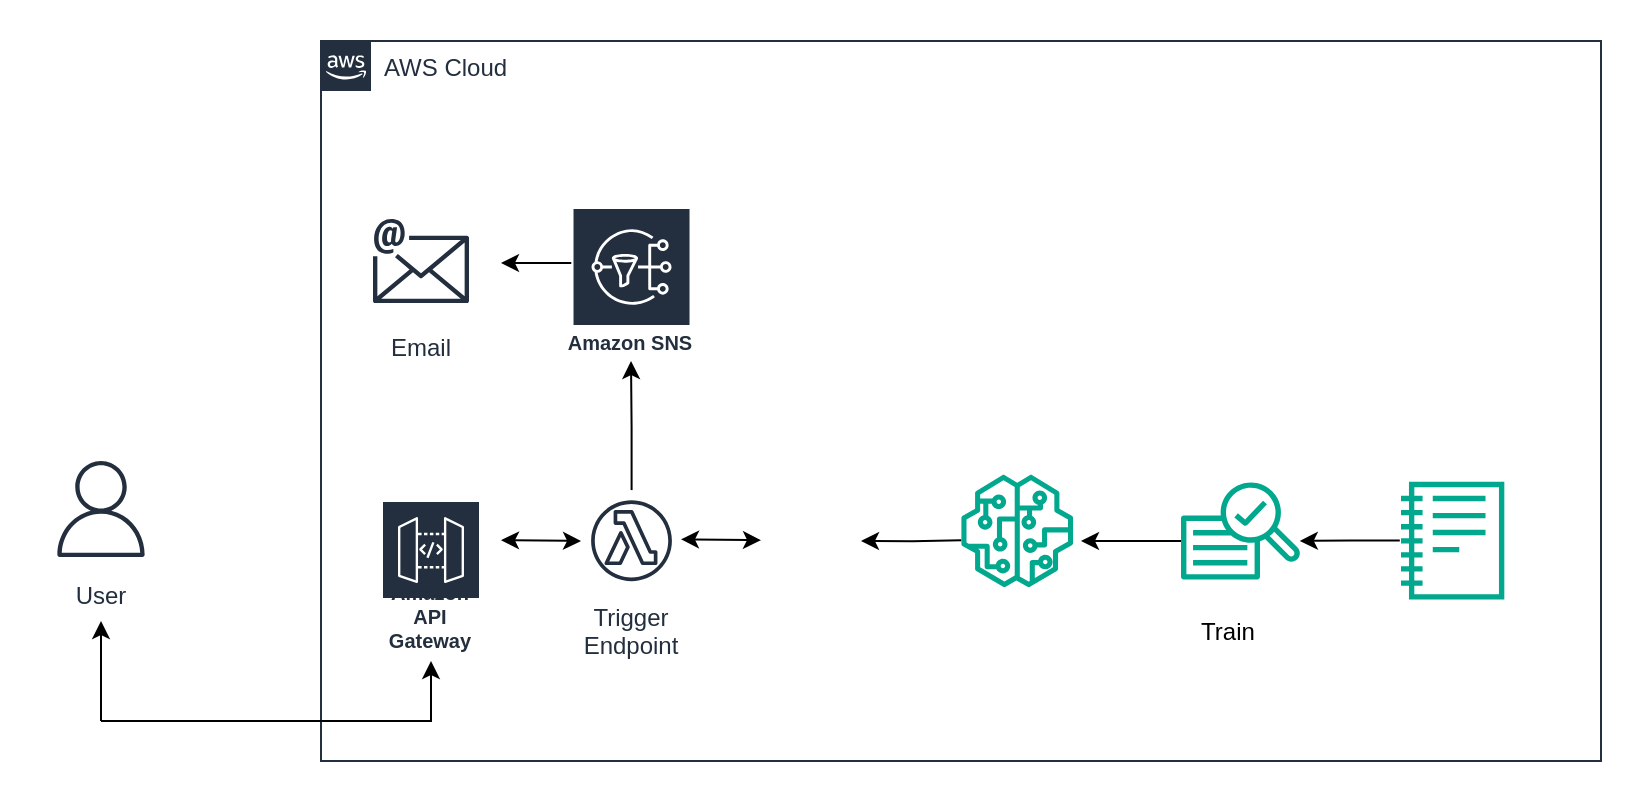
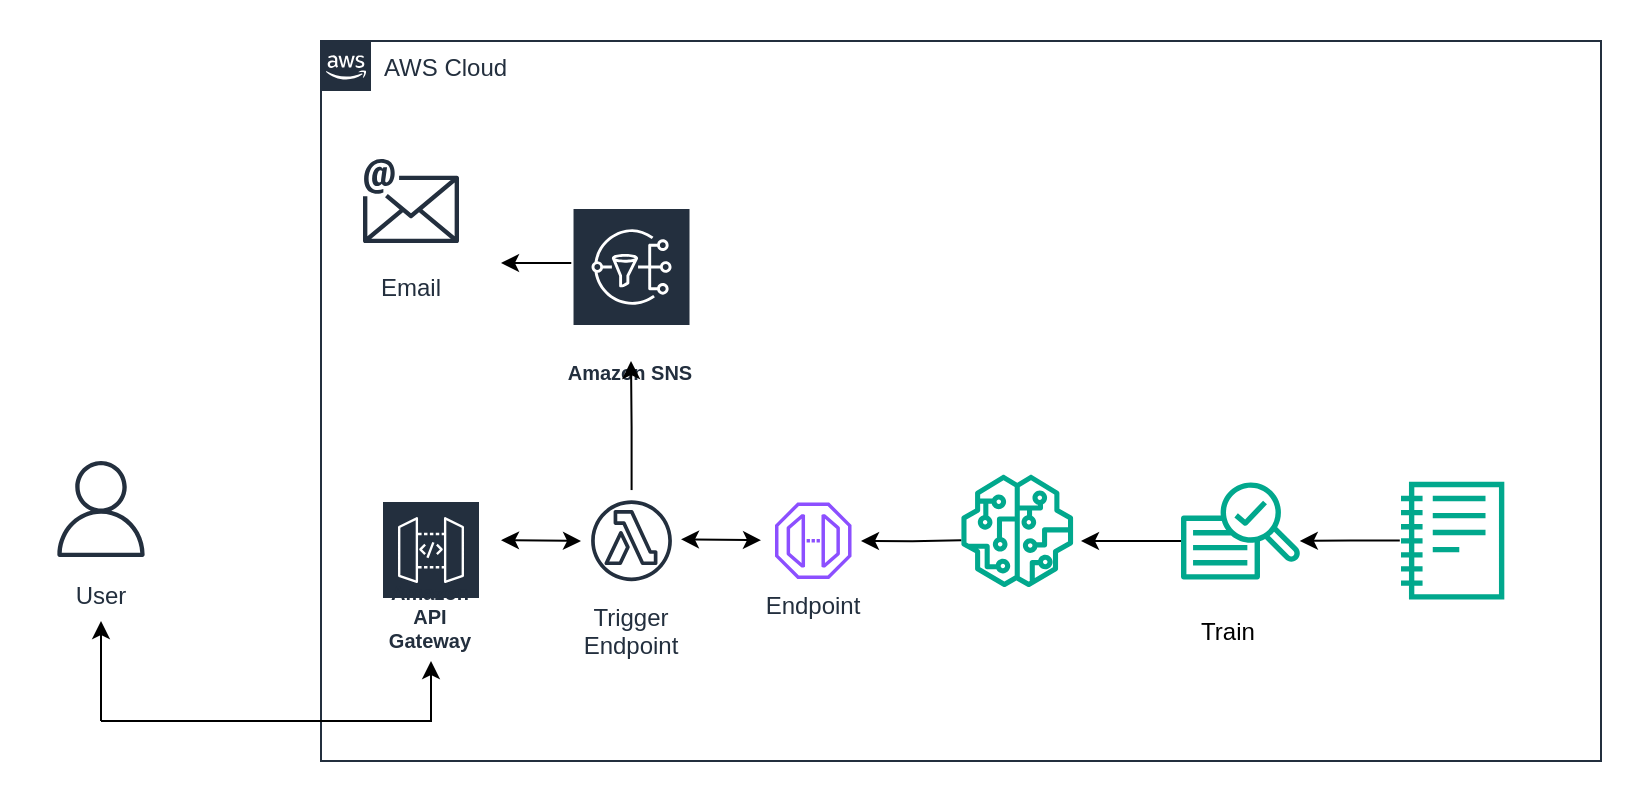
(421, 261) -> (411, 201)
(632, 277) -> (632, 292)
none -> (813, 541)
